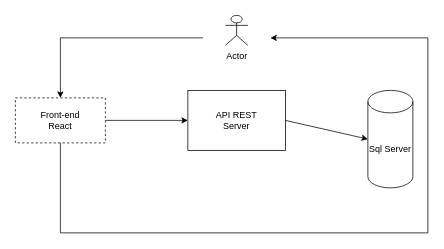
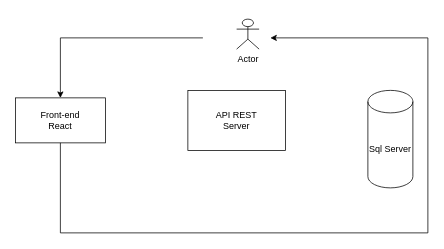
(237, 30) -> (248, 34)
(60, 120) -> (60, 120)
(144, 120) -> none
(324, 129) -> none
